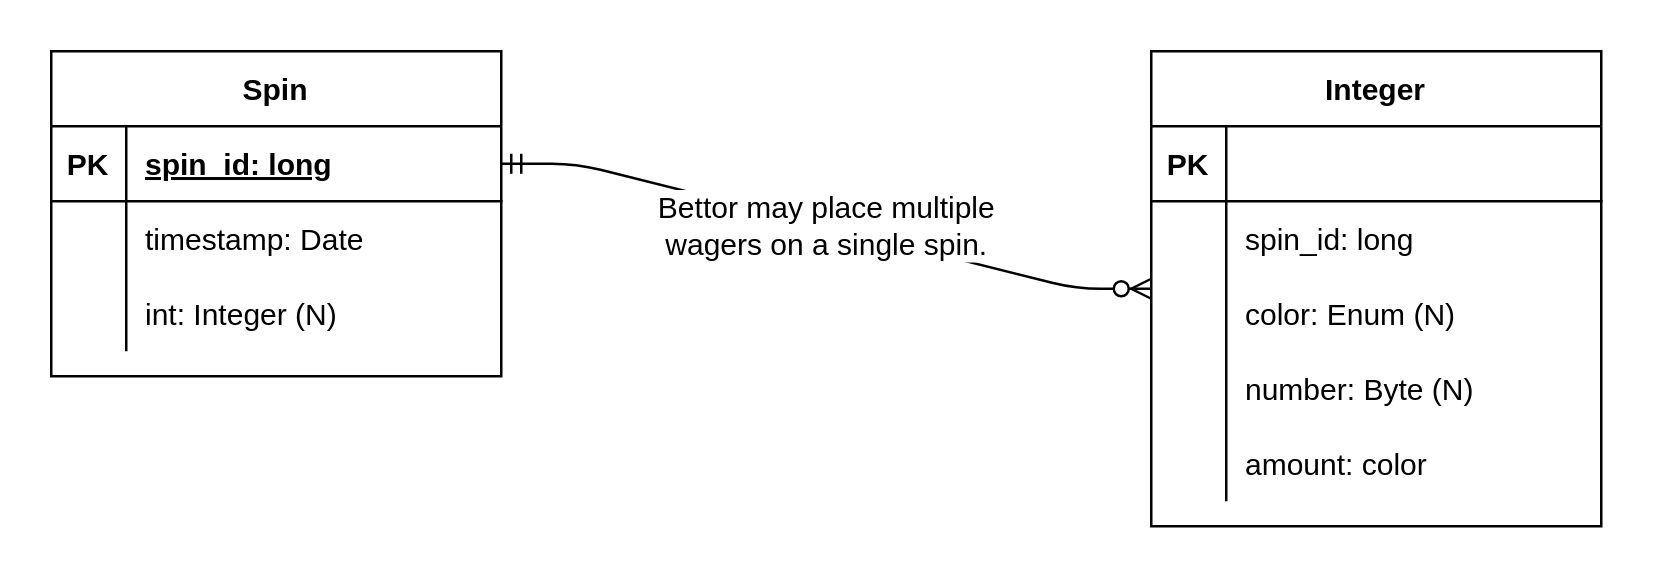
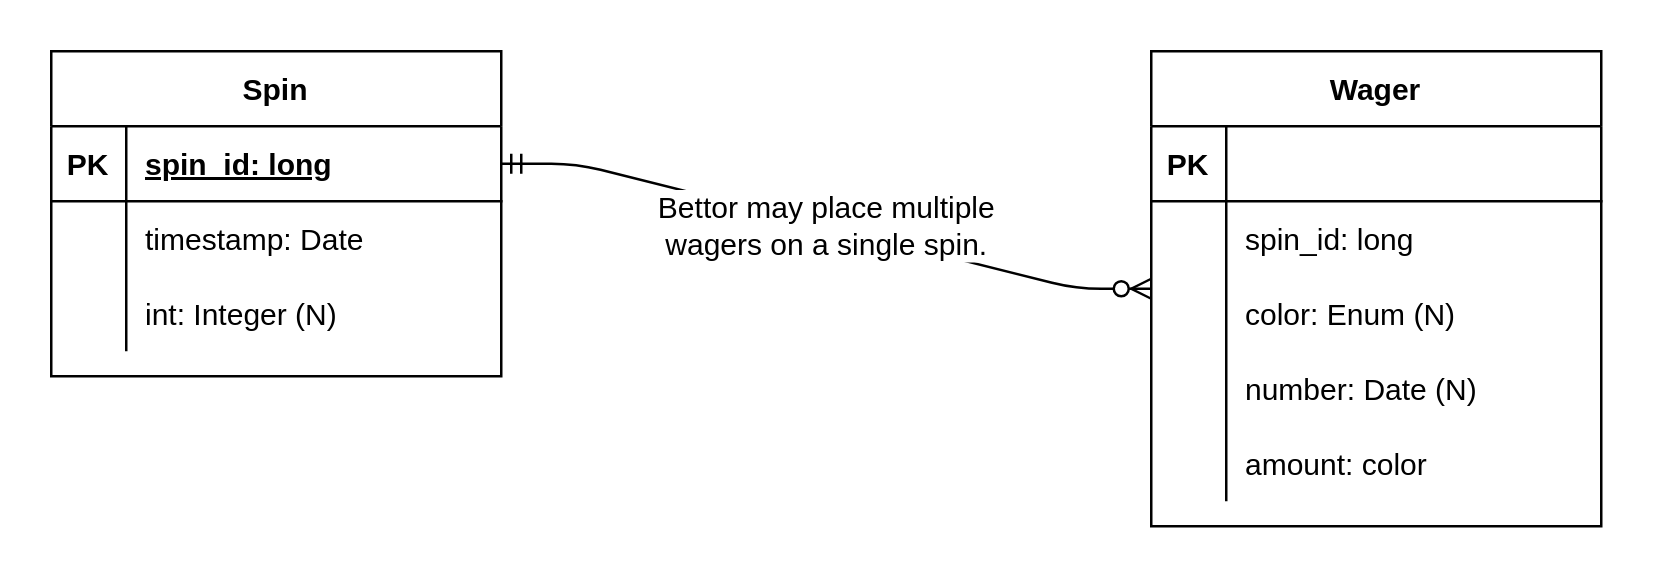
(1375, 90) -> (1375, 90)
(1368, 390) -> (1368, 390)
